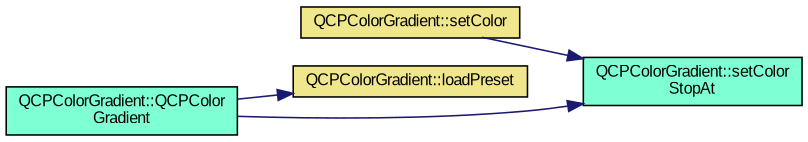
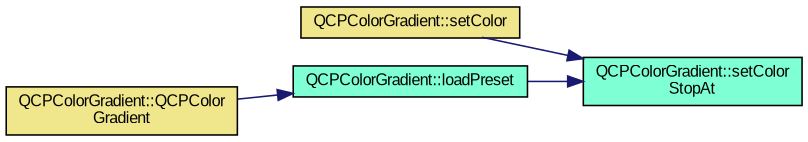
(410, 81) -> (410, 81)
(122, 111) -> (122, 111)
(403, 117) -> (548, 81)
